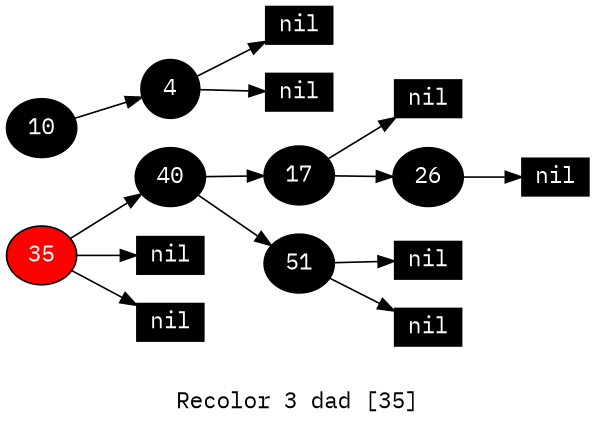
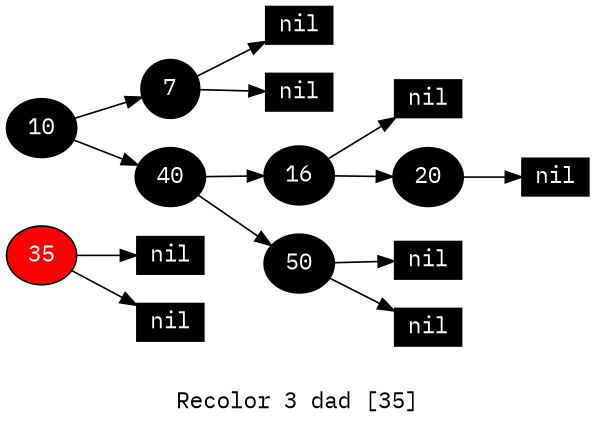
(170, 89) -> (170, 89)
(299, 175) -> (299, 175)
(428, 177) -> (428, 177)
(99, 221) -> (98, 150)
(299, 264) -> (299, 264)
